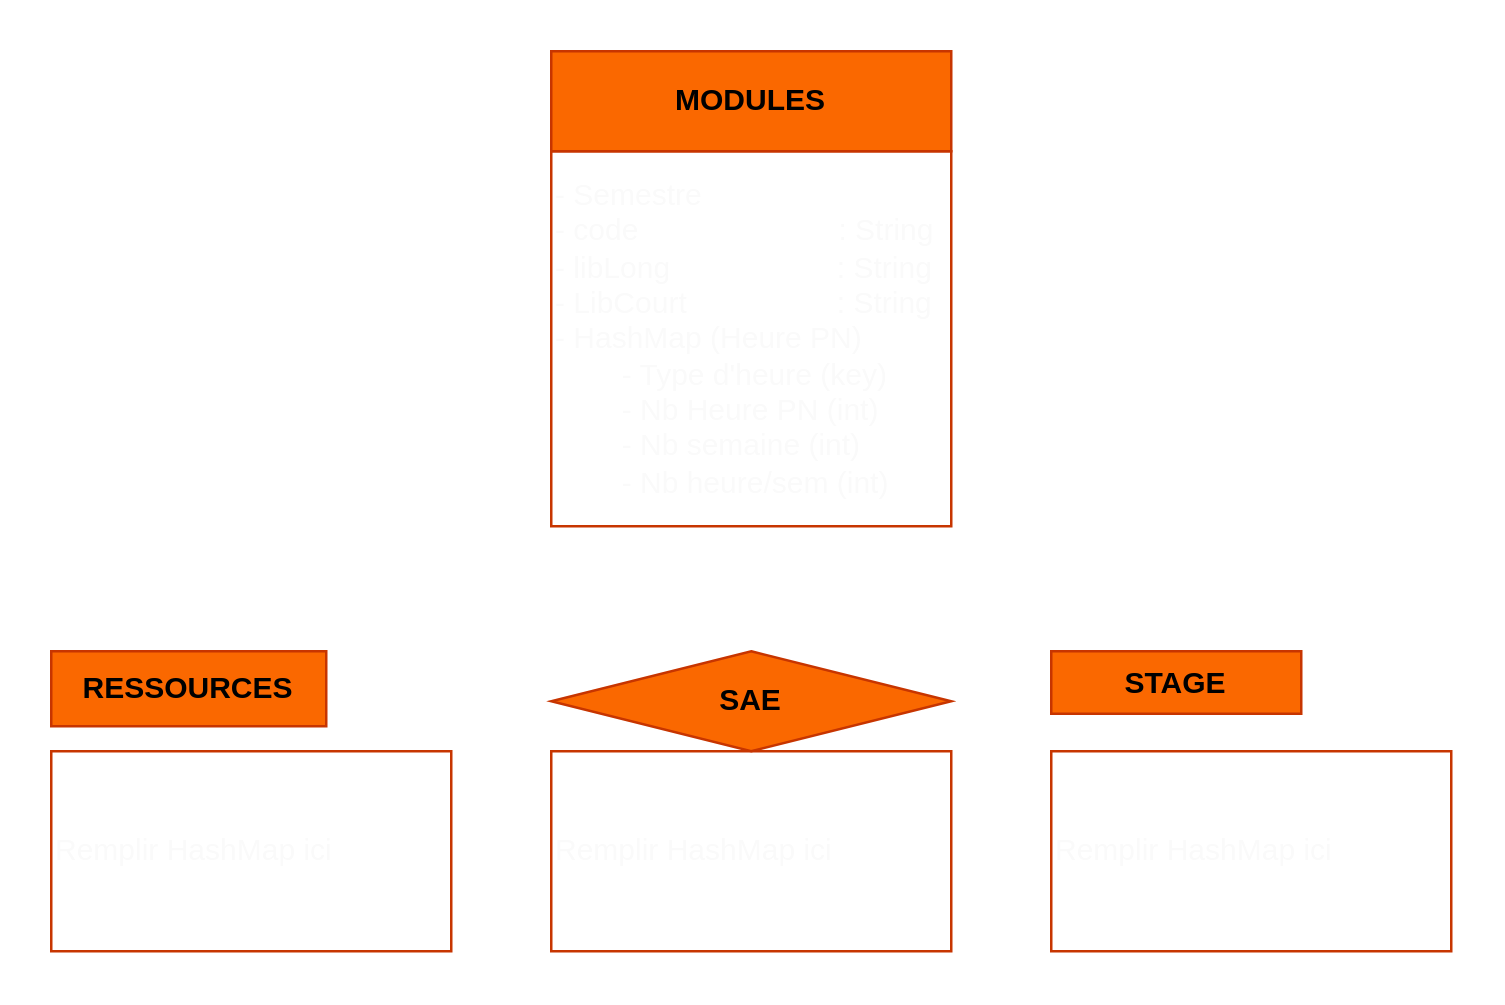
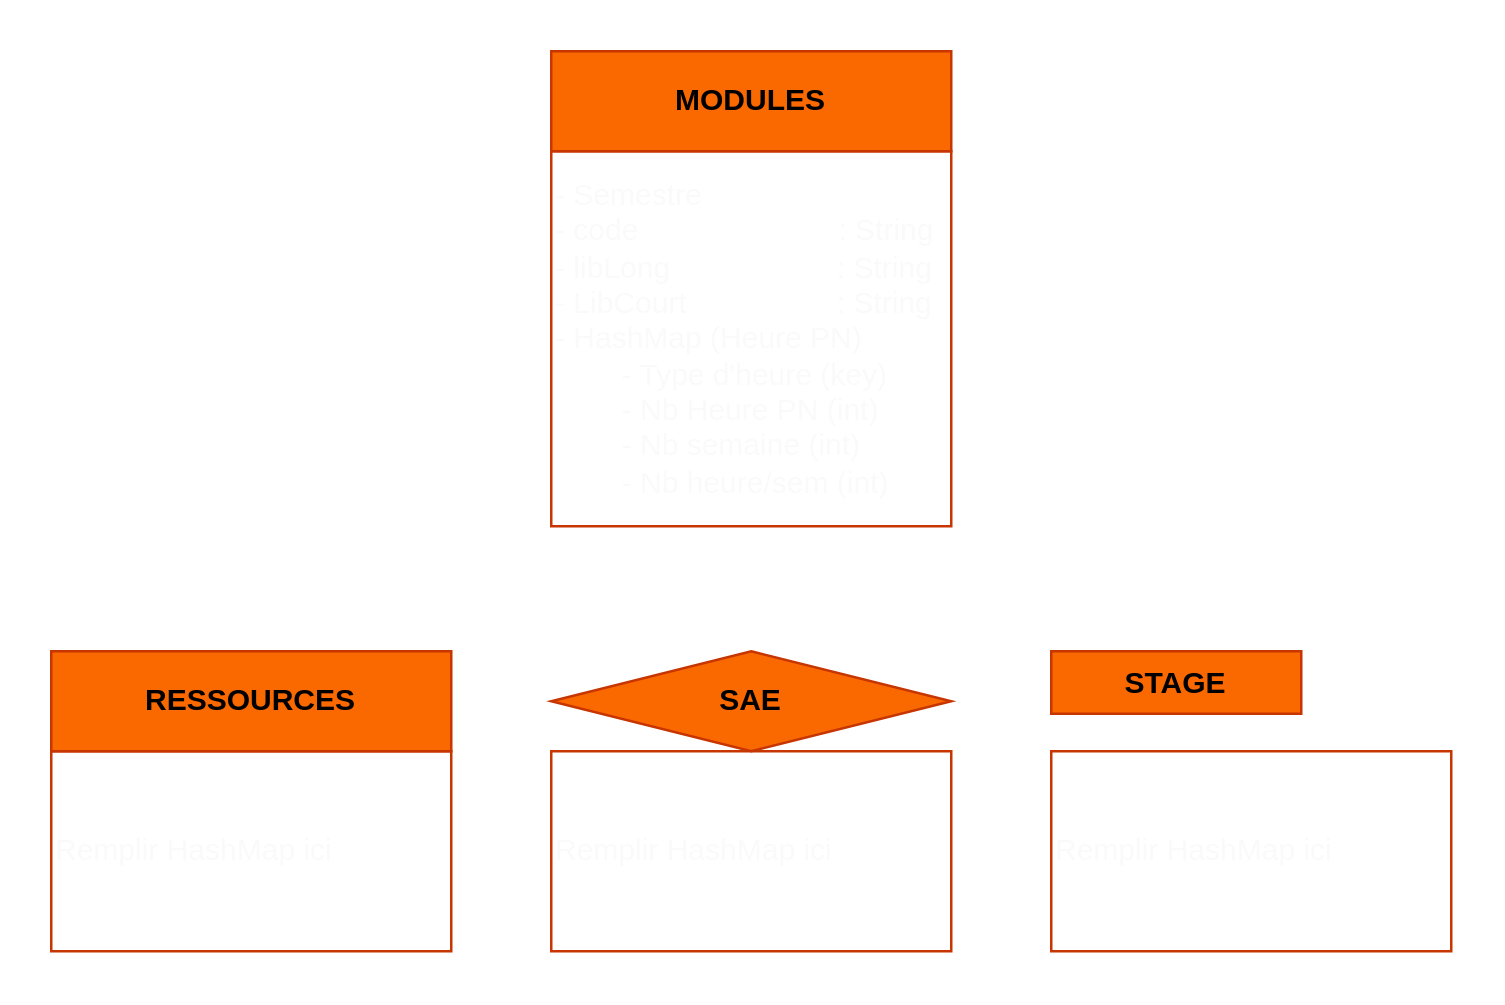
(189, 689) -> (251, 701)
